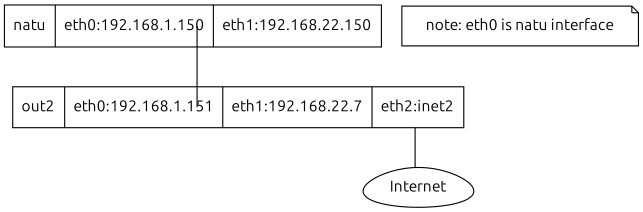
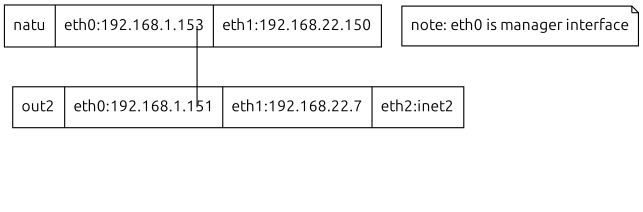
(134, 25) -> (134, 25)
(520, 26) -> (520, 26)
(418, 187) -> none
